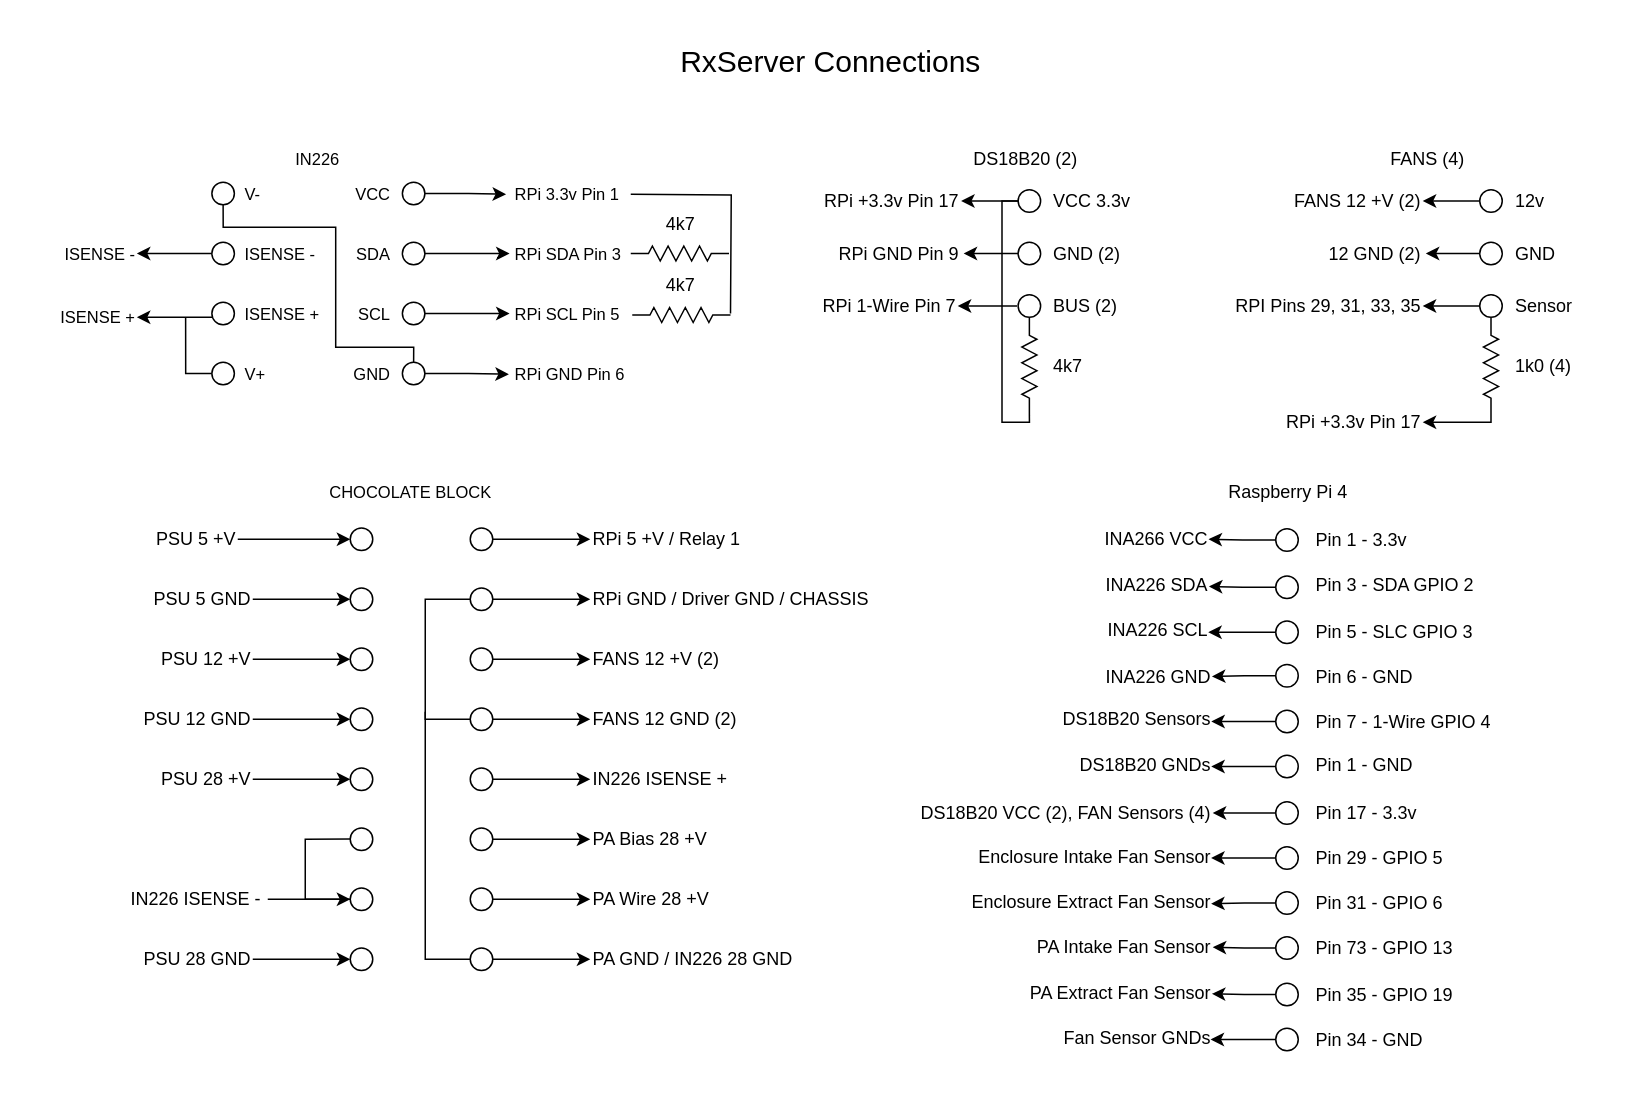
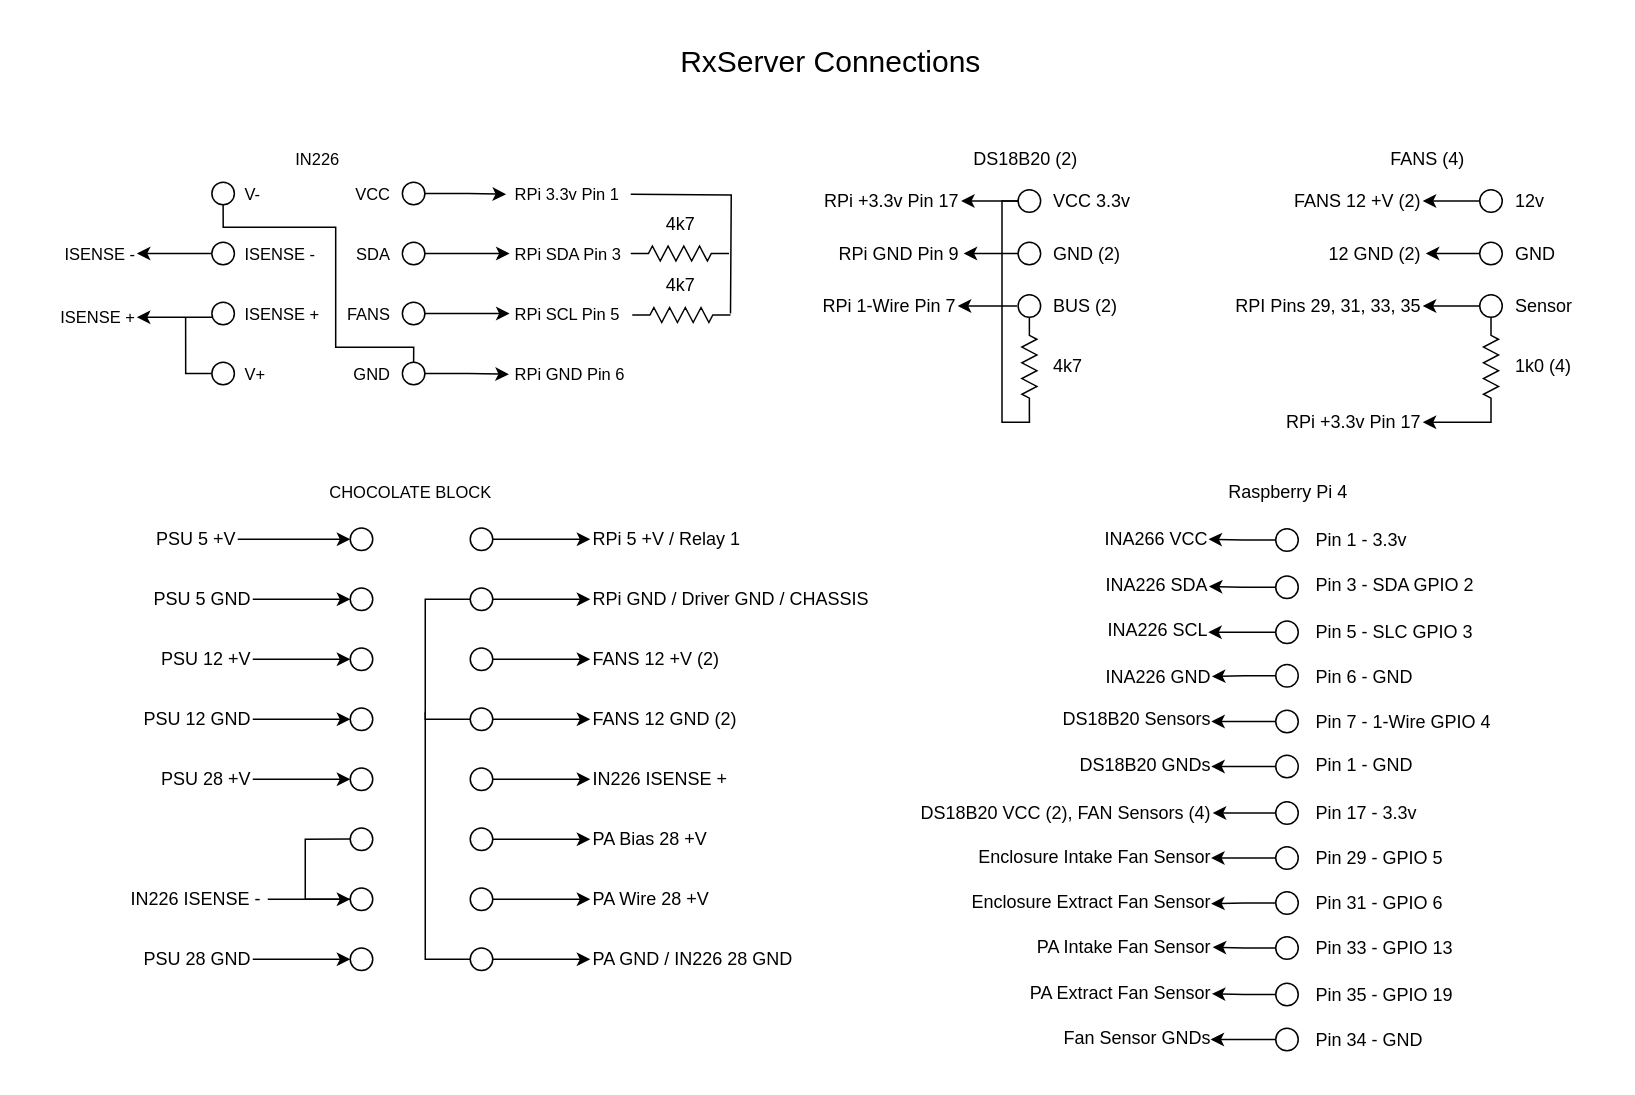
(377, 314) -> (372, 314)
(1385, 949) -> (1385, 949)
